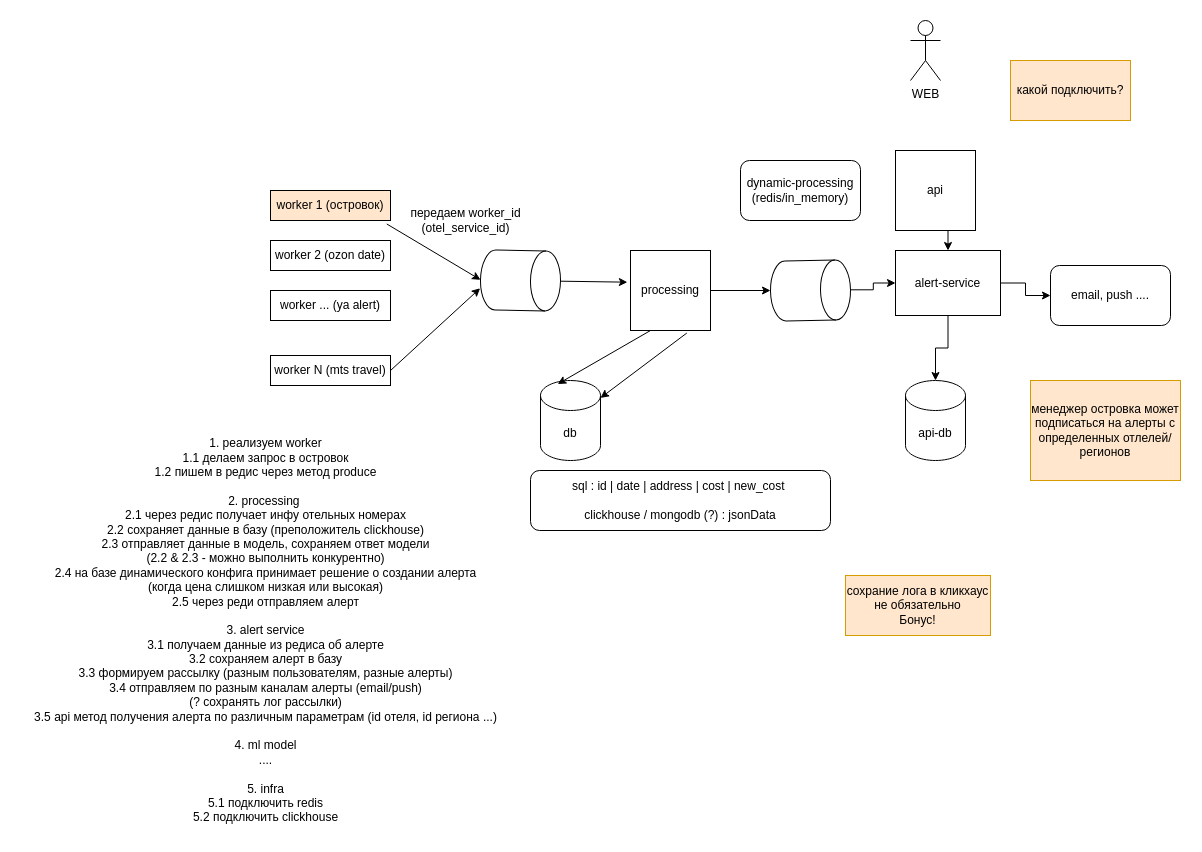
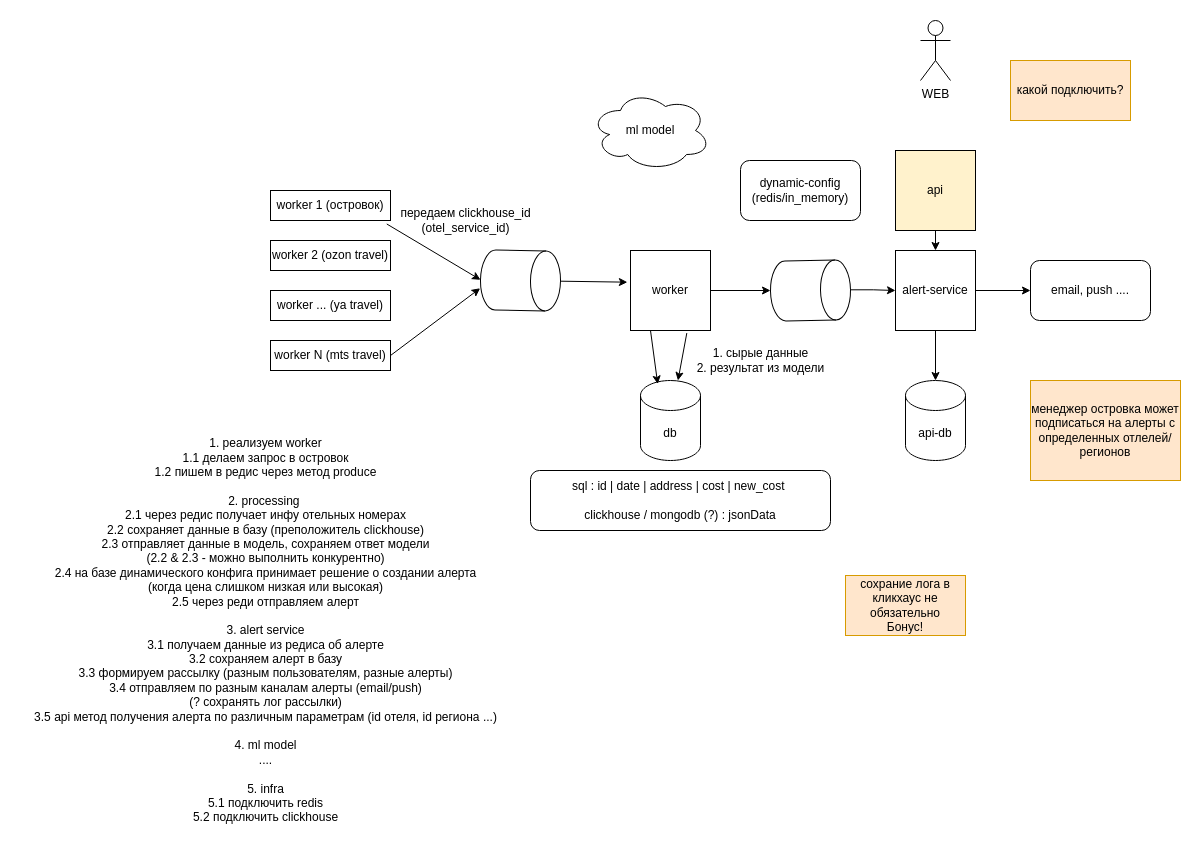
(926, 51) -> (936, 51)
none -> (651, 131)
(801, 191) -> (801, 191)
(936, 191) -> (936, 191)
(331, 206) -> (331, 206)
(466, 221) -> (466, 221)
(331, 256) -> (331, 256)
(948, 283) -> (936, 291)
(671, 291) -> (671, 291)
(1111, 296) -> (1091, 291)
(331, 306) -> (331, 306)
none -> (761, 361)
(331, 371) -> (331, 356)
(571, 421) -> (671, 421)
(918, 606) -> (906, 606)
